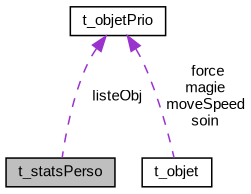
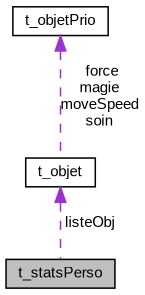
(74, 101) -> (61, 231)
